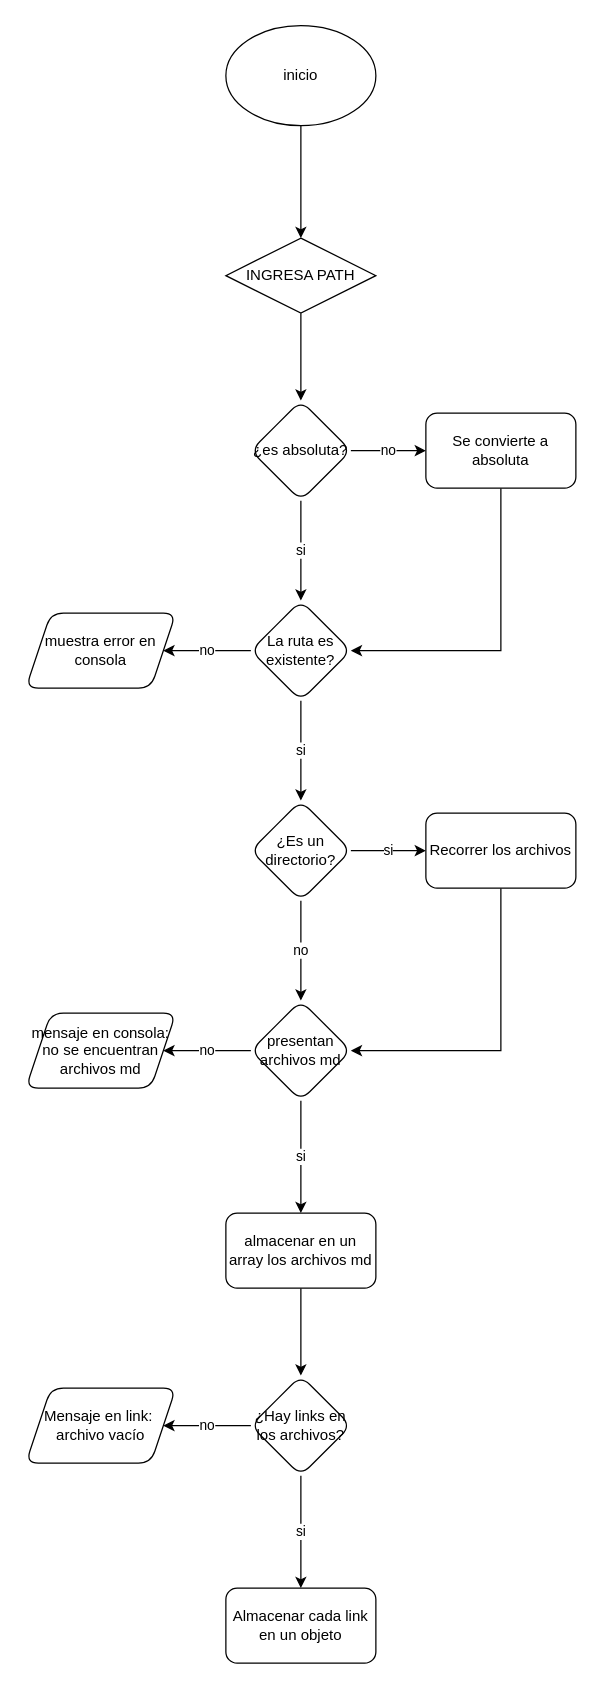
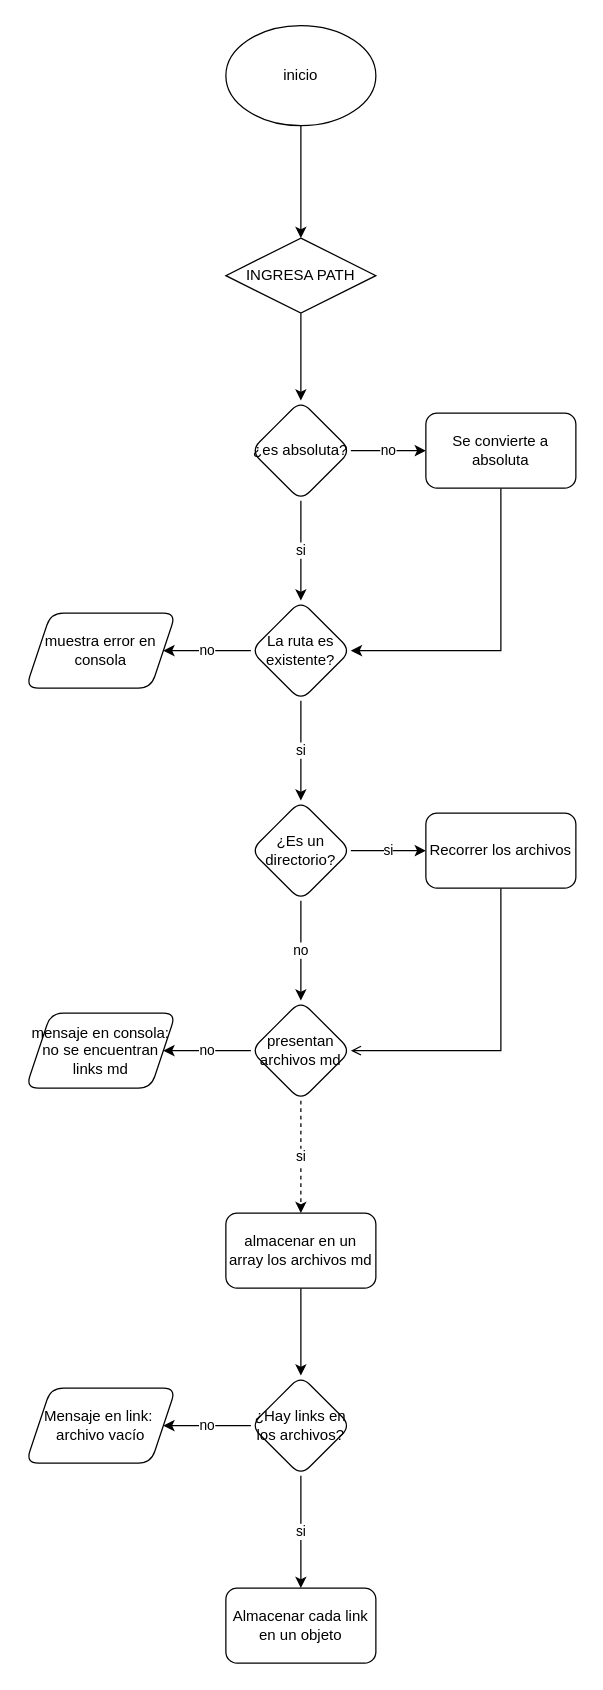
(101, 1051) -> (101, 1051)
(361, 1051) -> (358, 1051)
(301, 1125) -> (301, 1125)
